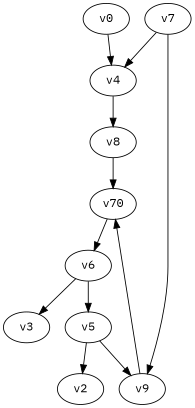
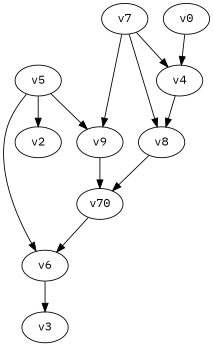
none -> (142, 76)
(88, 292) -> (5, 169)
